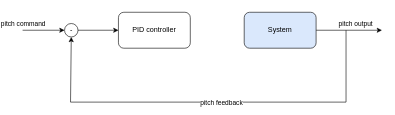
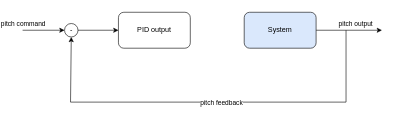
(155, 30) -> (155, 30)
